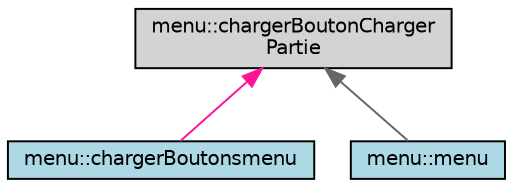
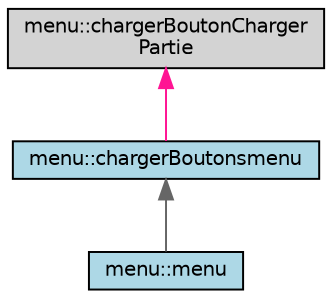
(375, 111) -> (166, 226)
